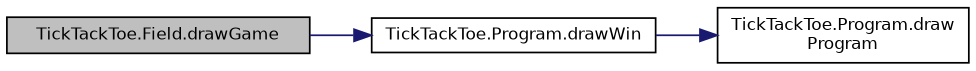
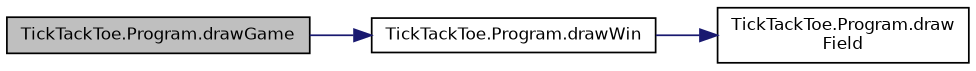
(158, 35) -> (158, 35)
(843, 35) -> (843, 35)
